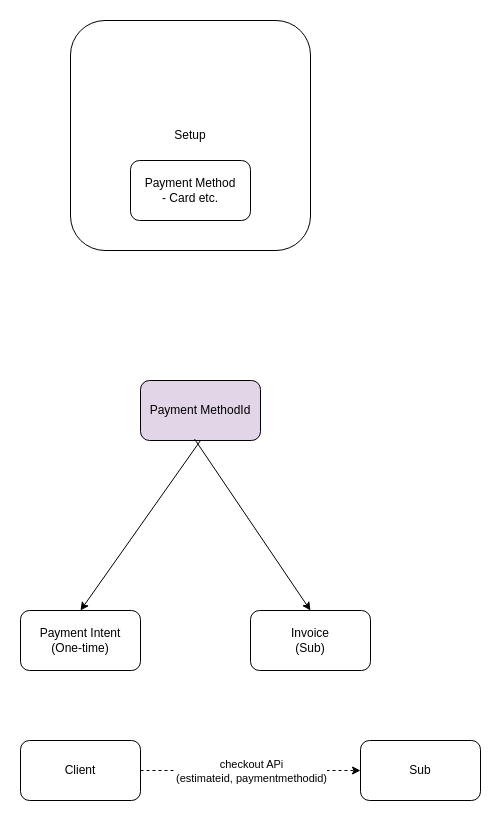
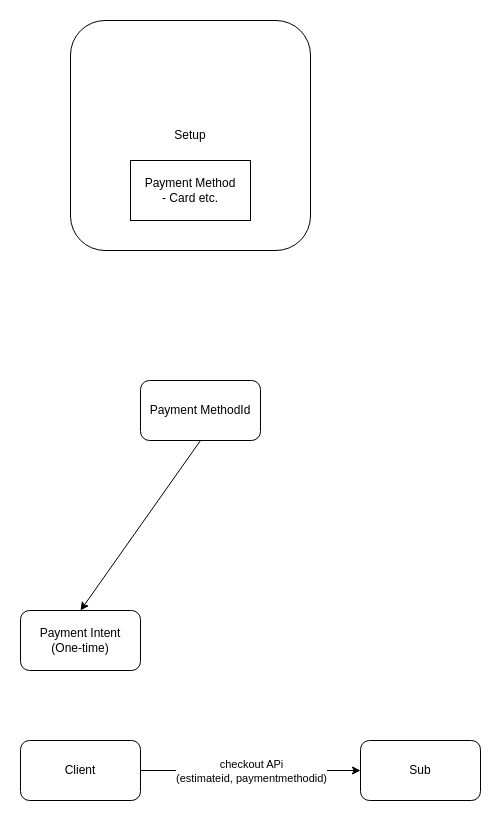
(191, 191) -> (191, 191)
(201, 411) -> (201, 411)
(251, 522) -> none
(311, 641) -> none
(159, 771) -> (159, 771)
